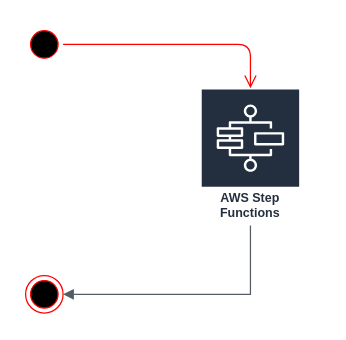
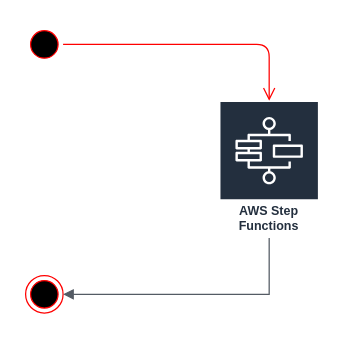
(251, 157) -> (269, 169)
